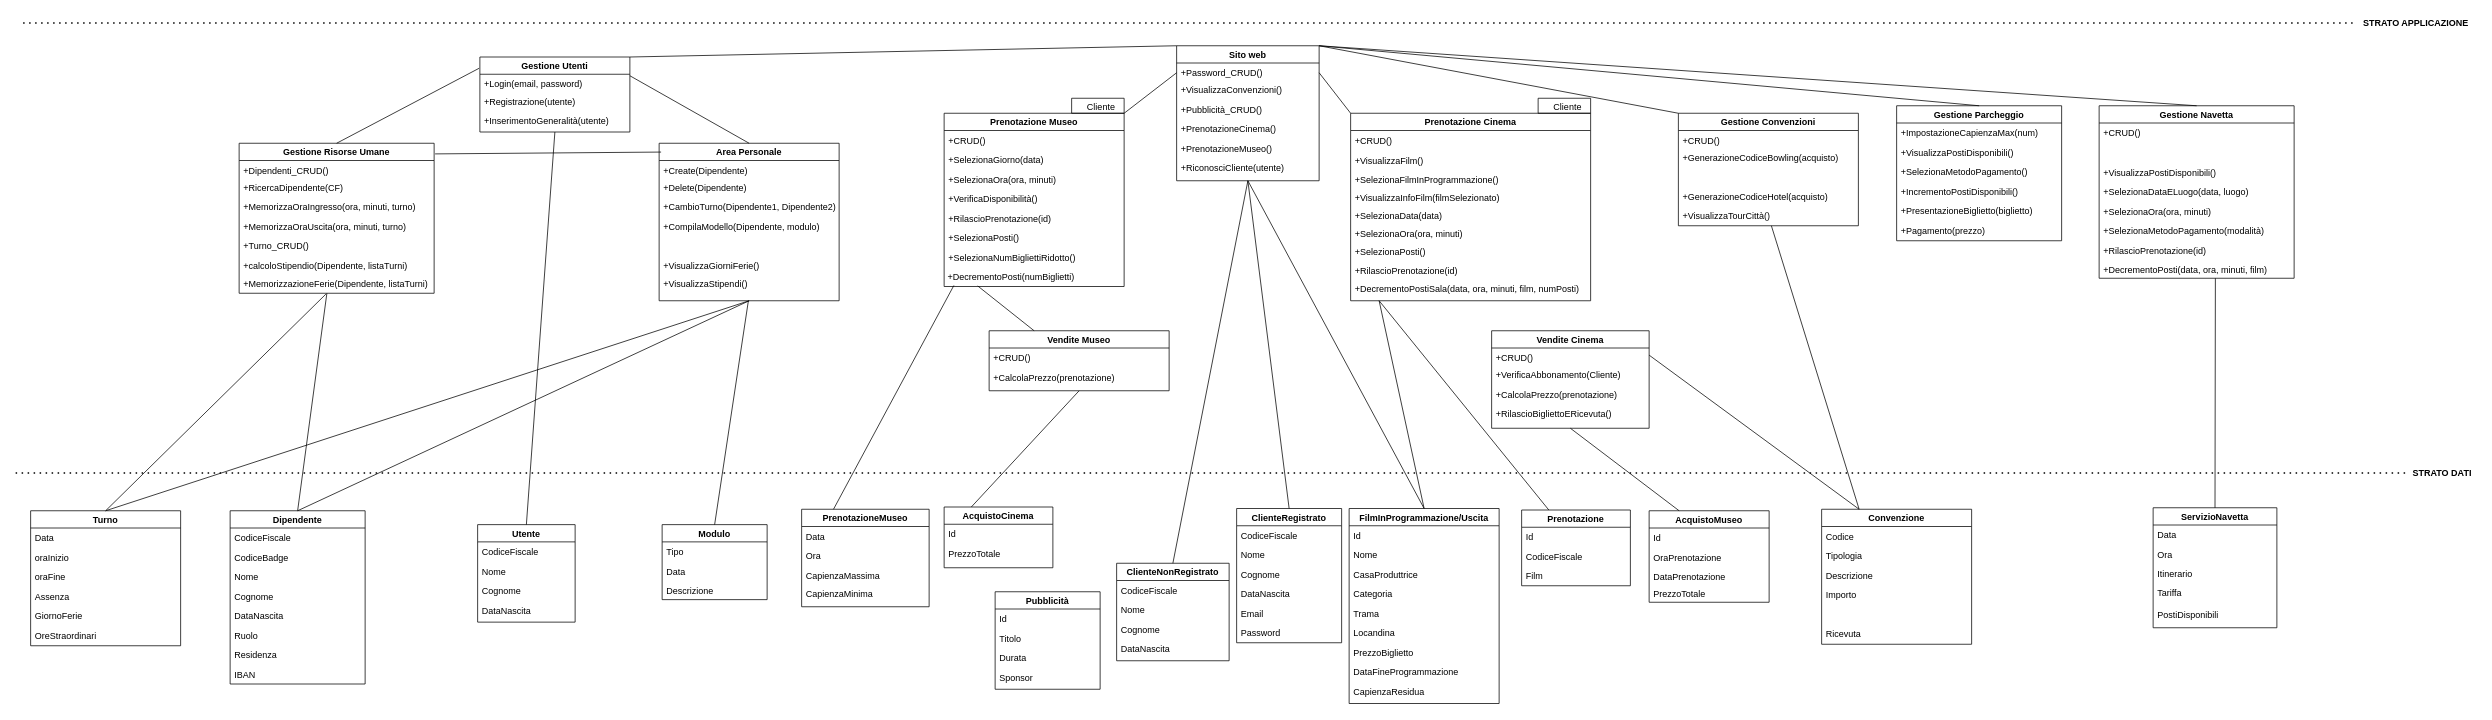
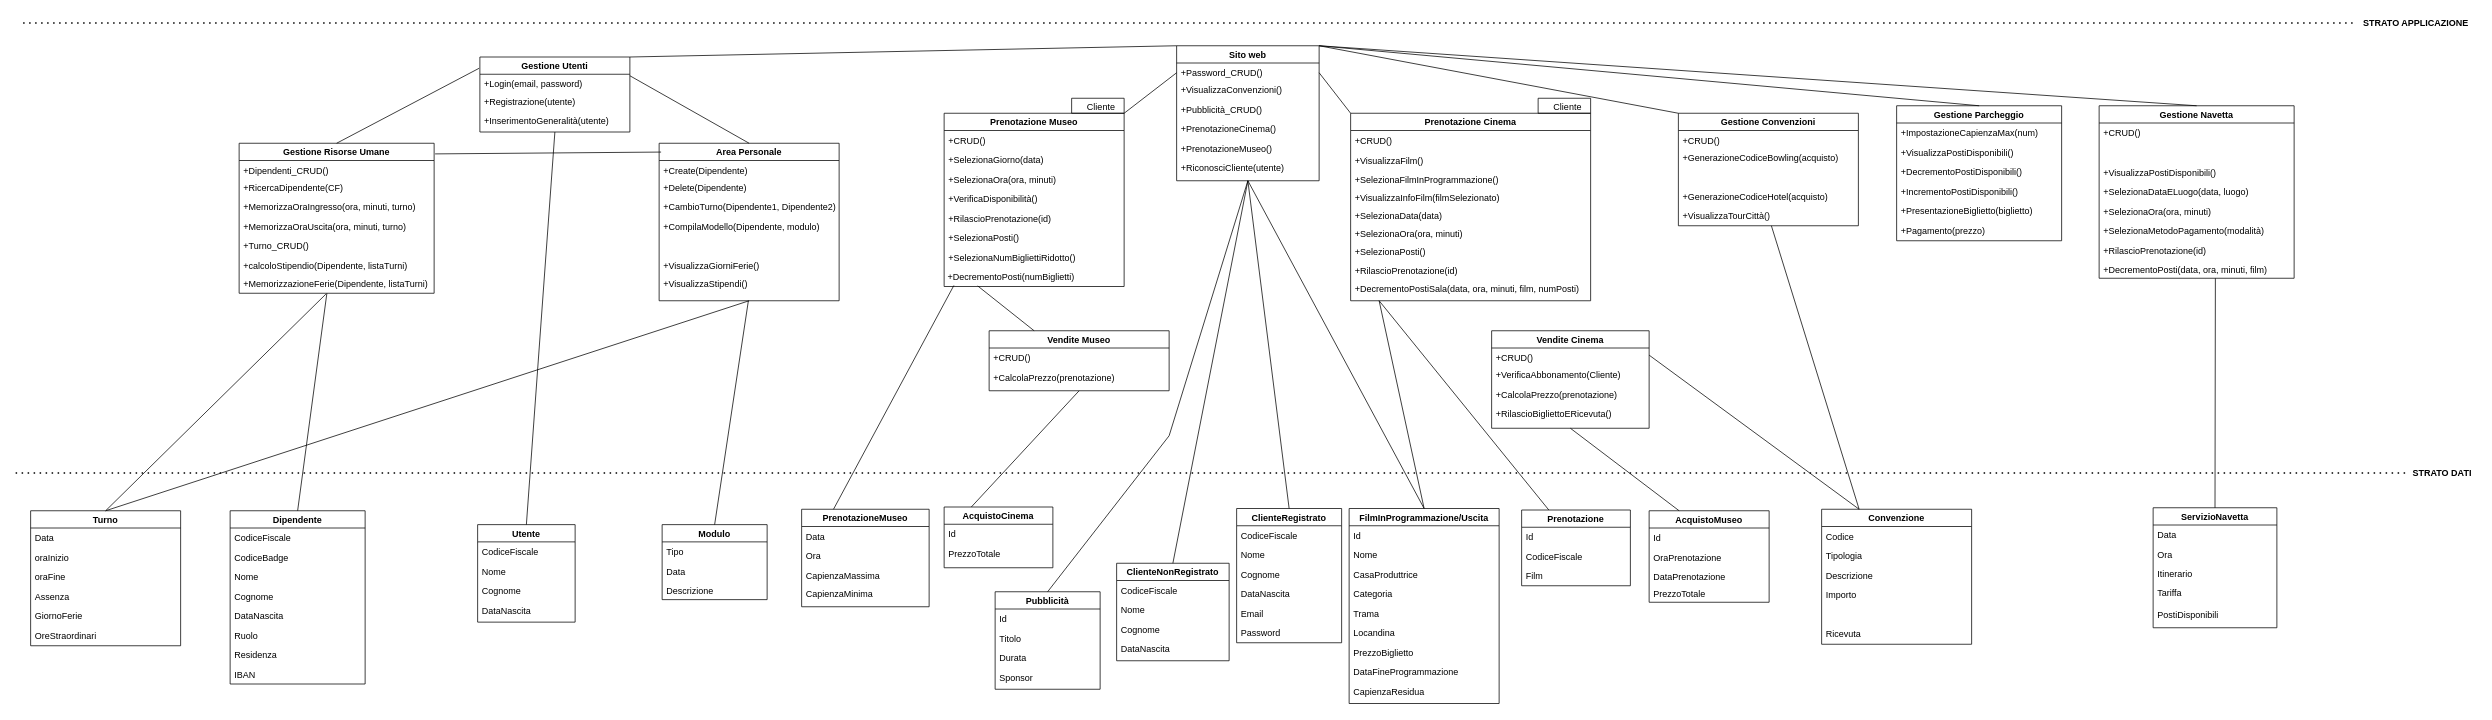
(1966, 172) -> (1967, 172)
(565, 386) -> none
none -> (1176, 413)
